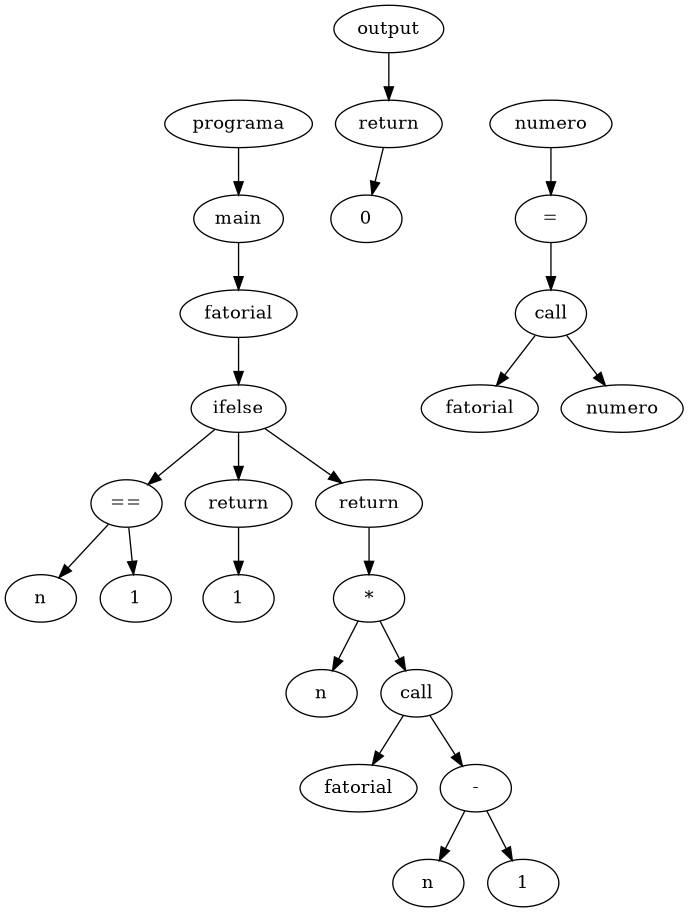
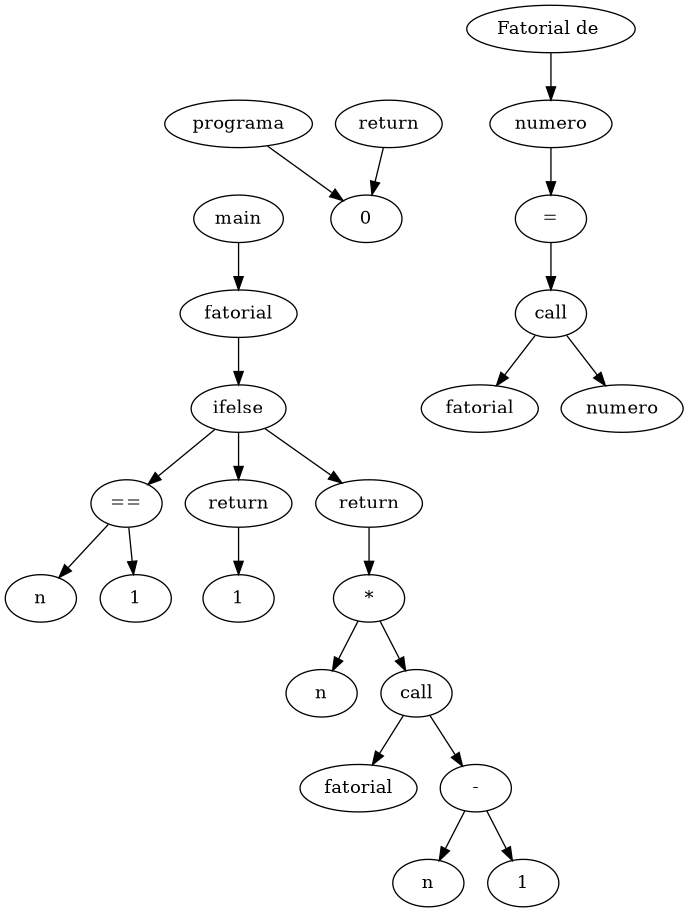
(389, 29) -> none
none -> (551, 29)
(239, 165) -> (300, 169)
